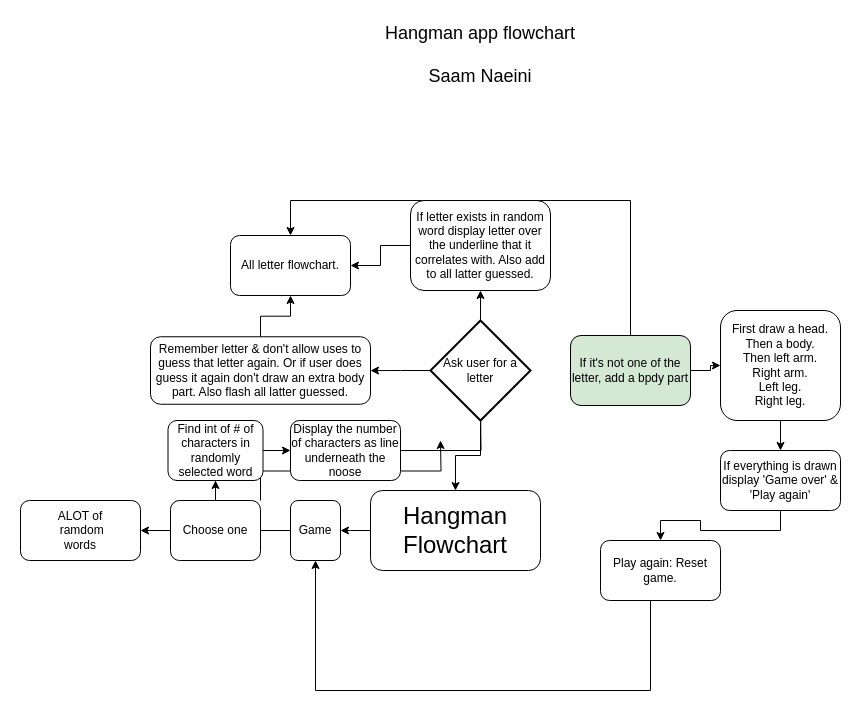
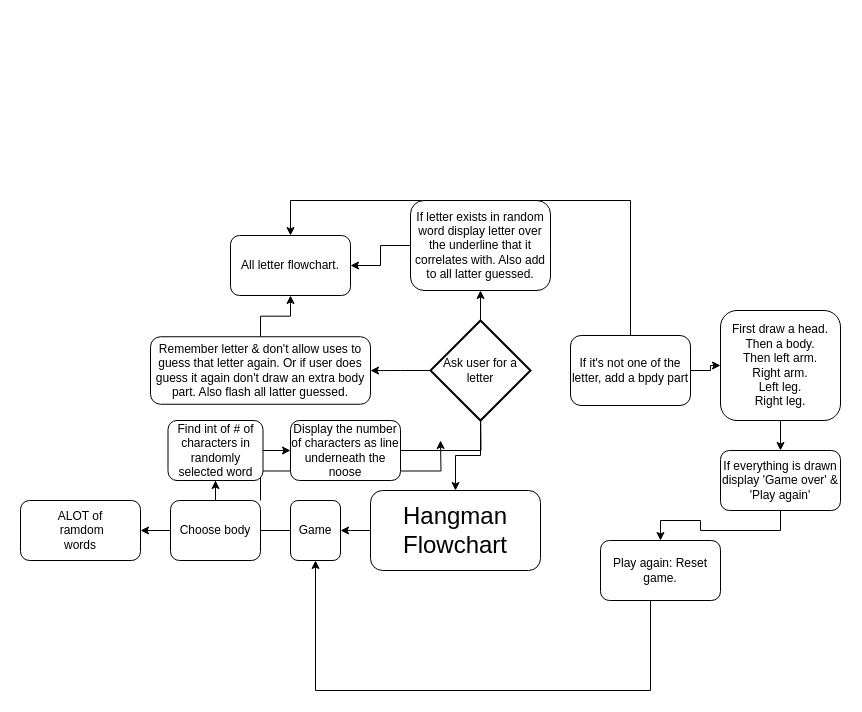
(481, 56) -> none
(631, 371) -> (631, 371)
(216, 531) -> (216, 531)
